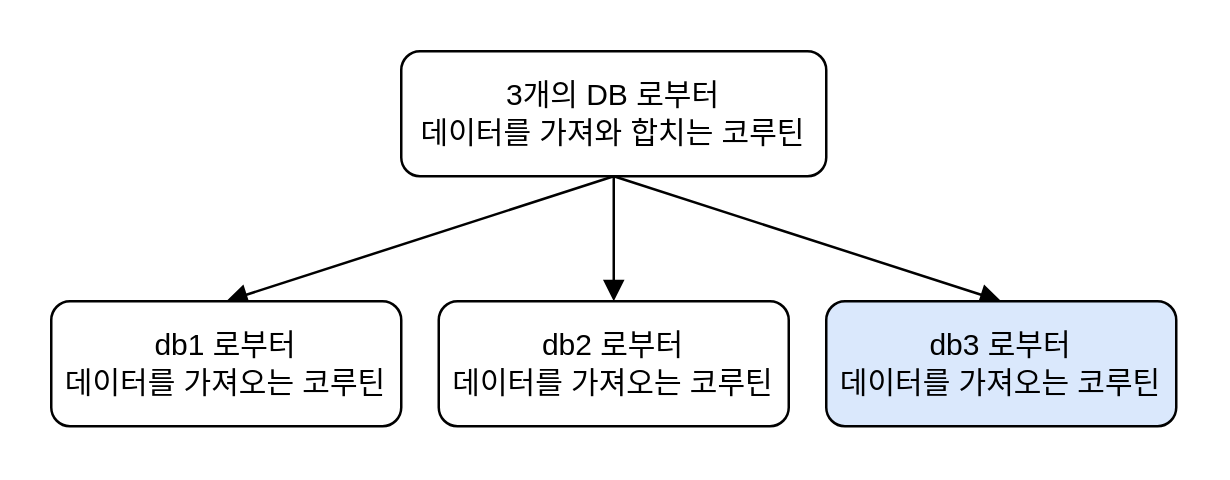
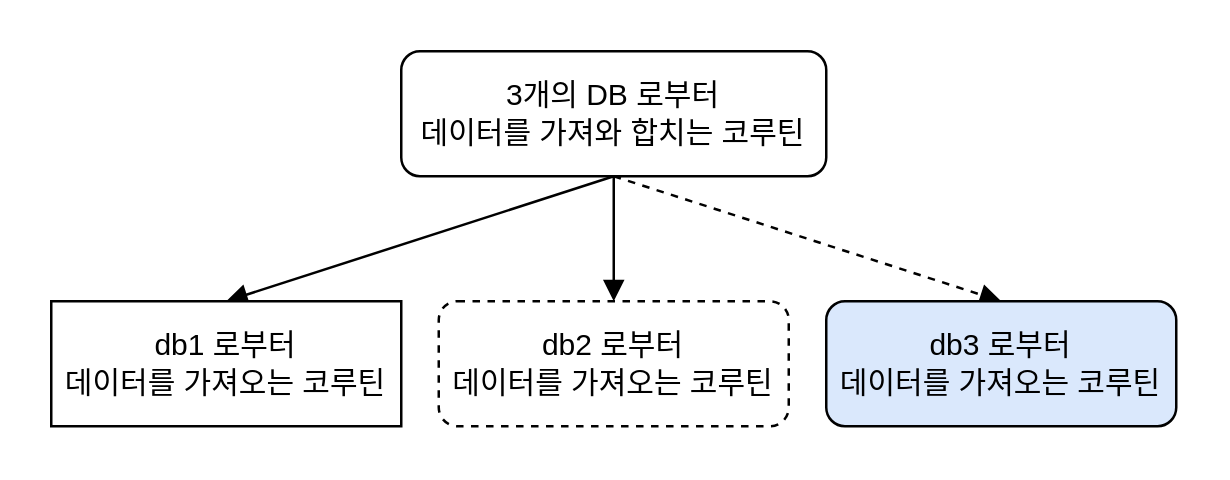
(800, 236) -> (800, 236)
(226, 364) -> (226, 364)
(614, 364) -> (614, 364)
